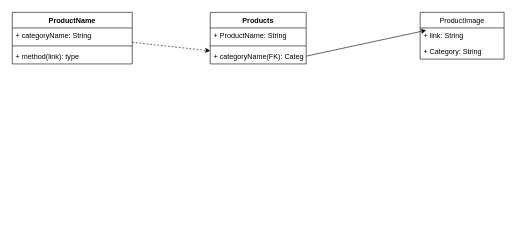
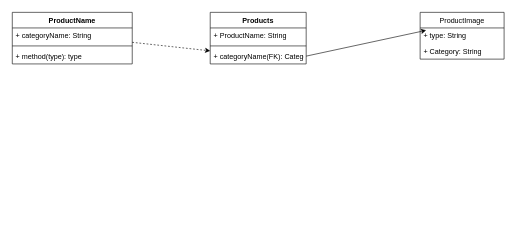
(446, 36) -> (448, 36)
(51, 56) -> (53, 56)
